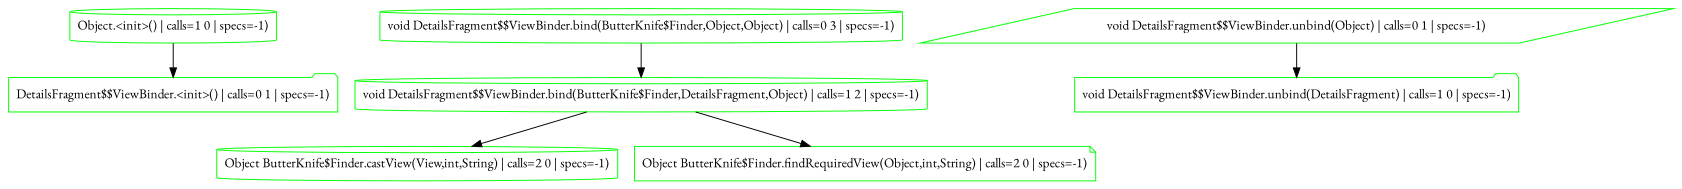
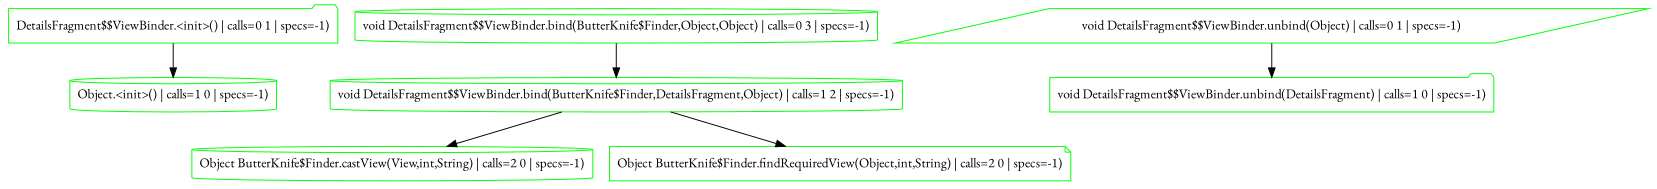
(173, 56) -> (173, 56)
